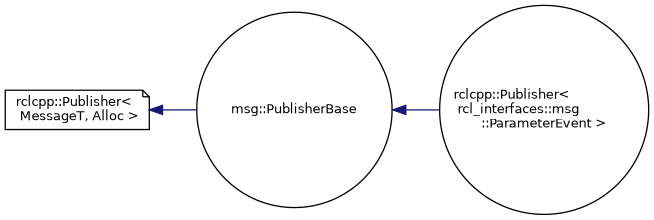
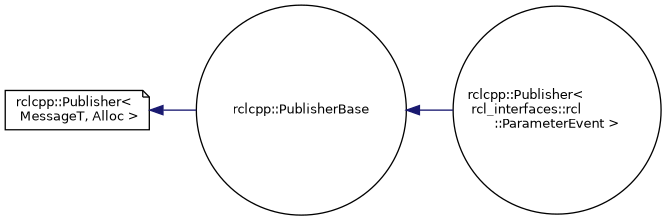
(294, 110) -> (301, 110)
(544, 110) -> (557, 110)
